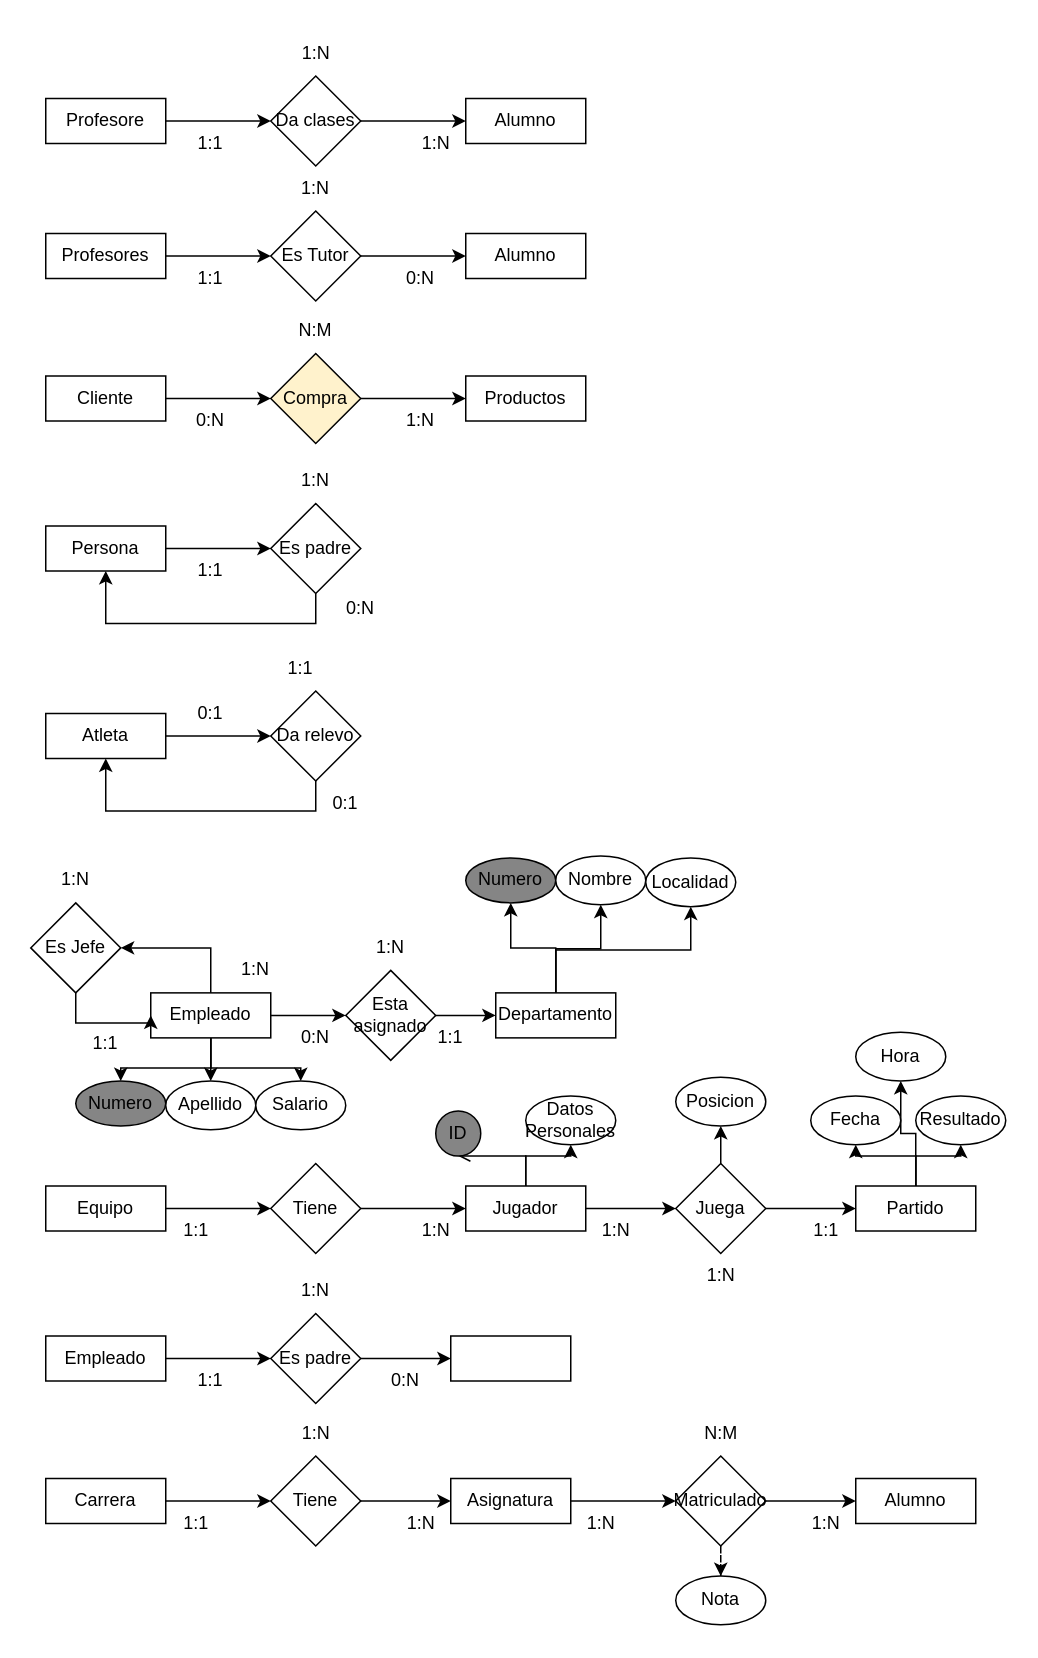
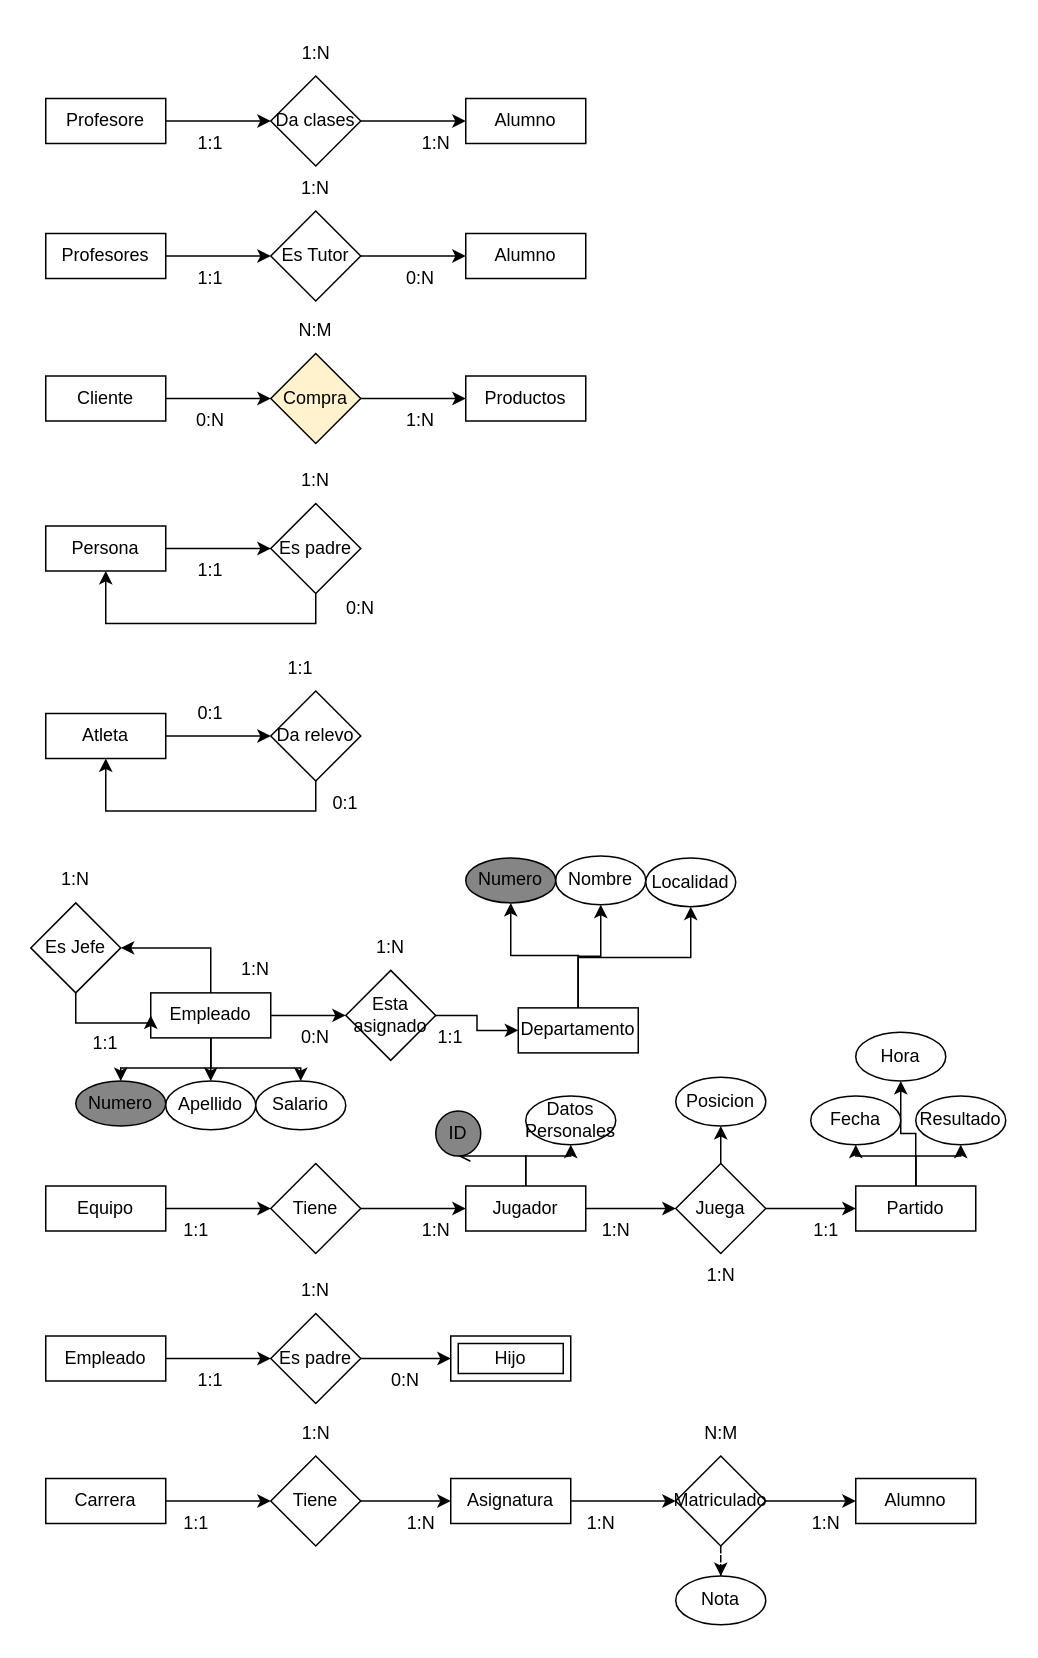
(556, 1015) -> (578, 1030)
none -> (511, 1358)
